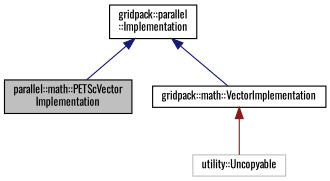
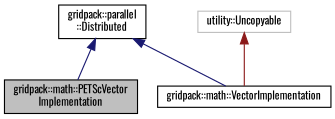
(153, 22) -> (102, 22)
(68, 97) -> (71, 97)
(239, 137) -> (244, 65)
